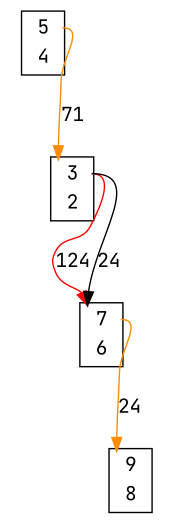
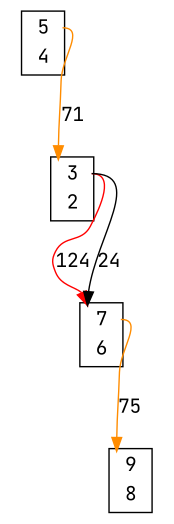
(130, 408) -> (130, 408)
